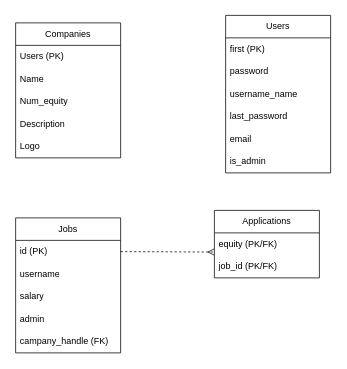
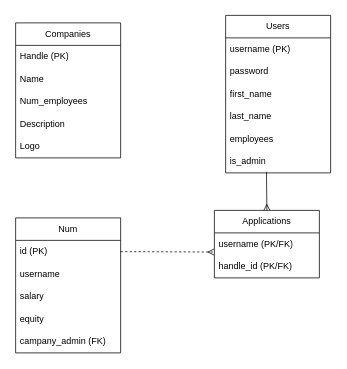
(253, 49) -> (261, 49)
(44, 57) -> (45, 57)
(263, 94) -> (254, 94)
(44, 102) -> (51, 102)
(261, 117) -> (251, 117)
(240, 139) -> (251, 139)
none -> (266, 192)
(68, 229) -> (68, 229)
(252, 244) -> (258, 244)
(252, 267) -> (258, 267)
(31, 319) -> (34, 319)
(65, 342) -> (63, 342)
